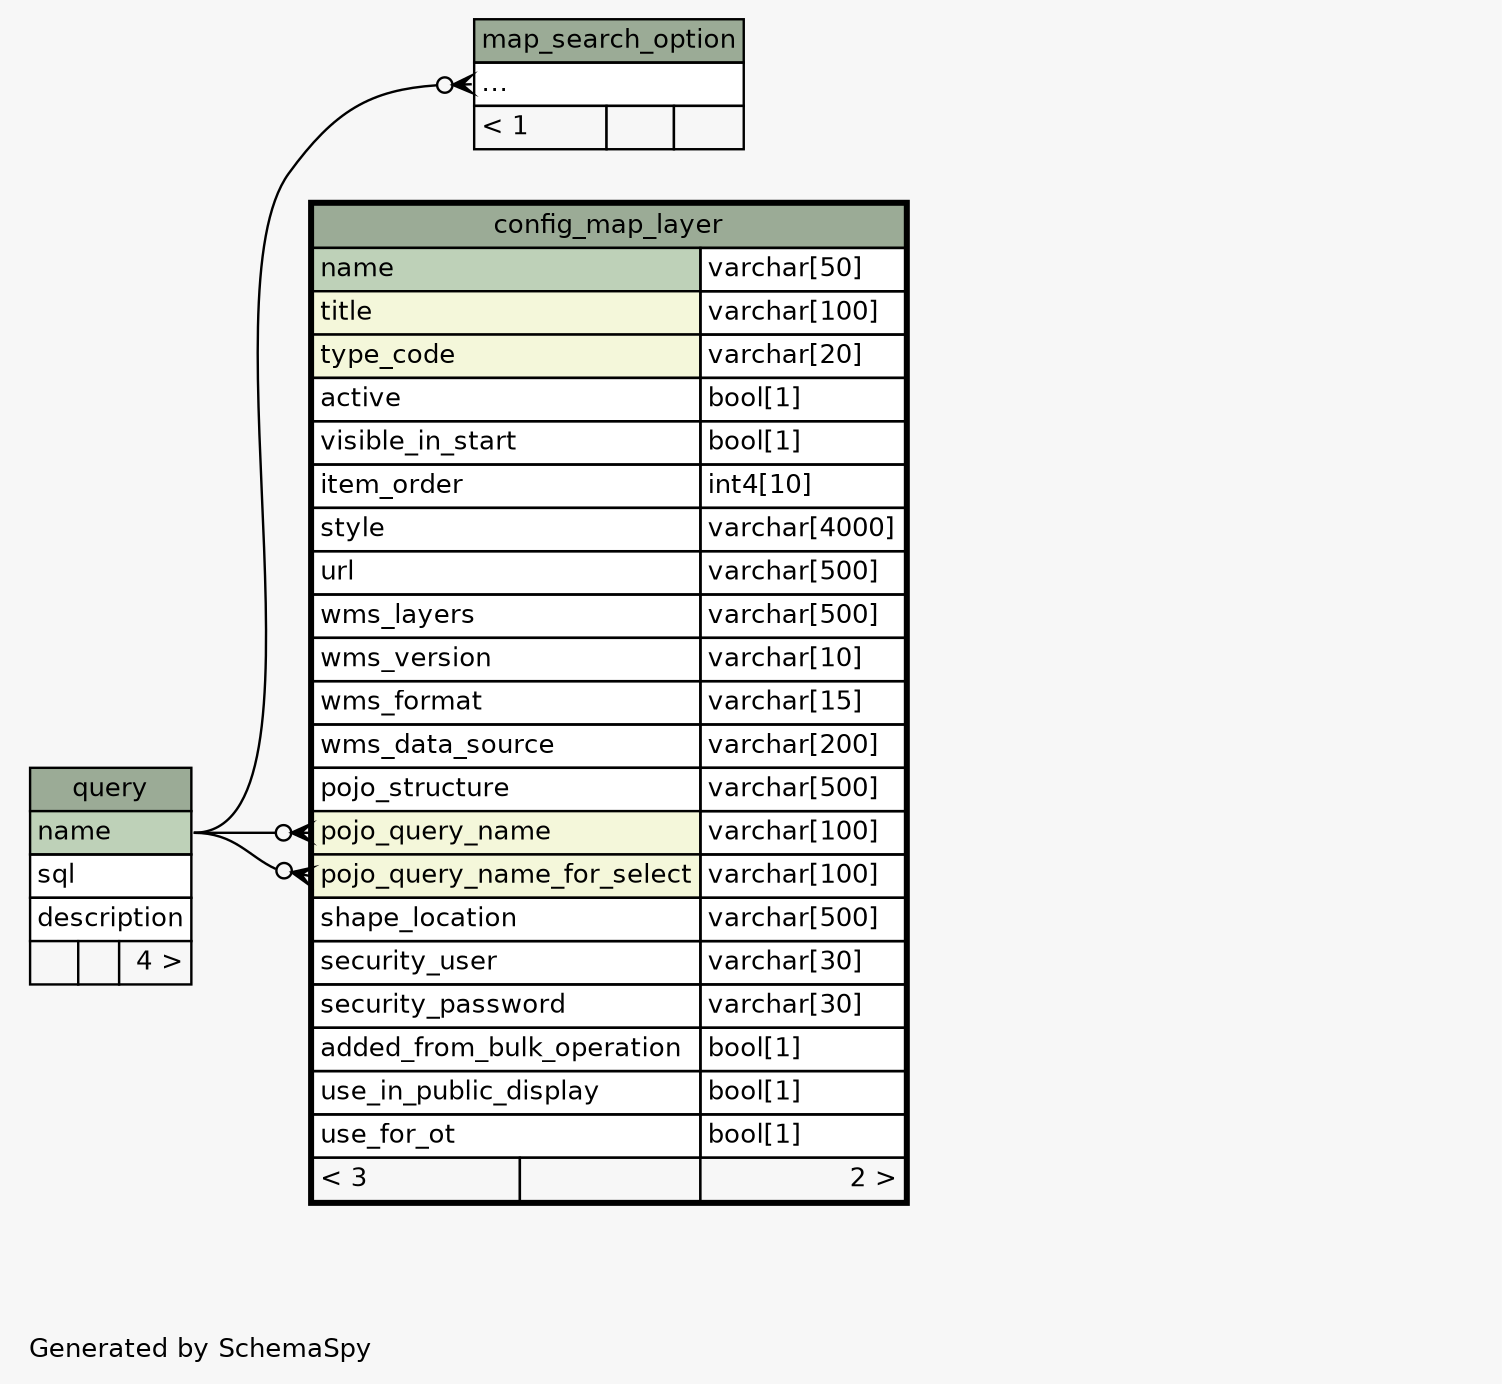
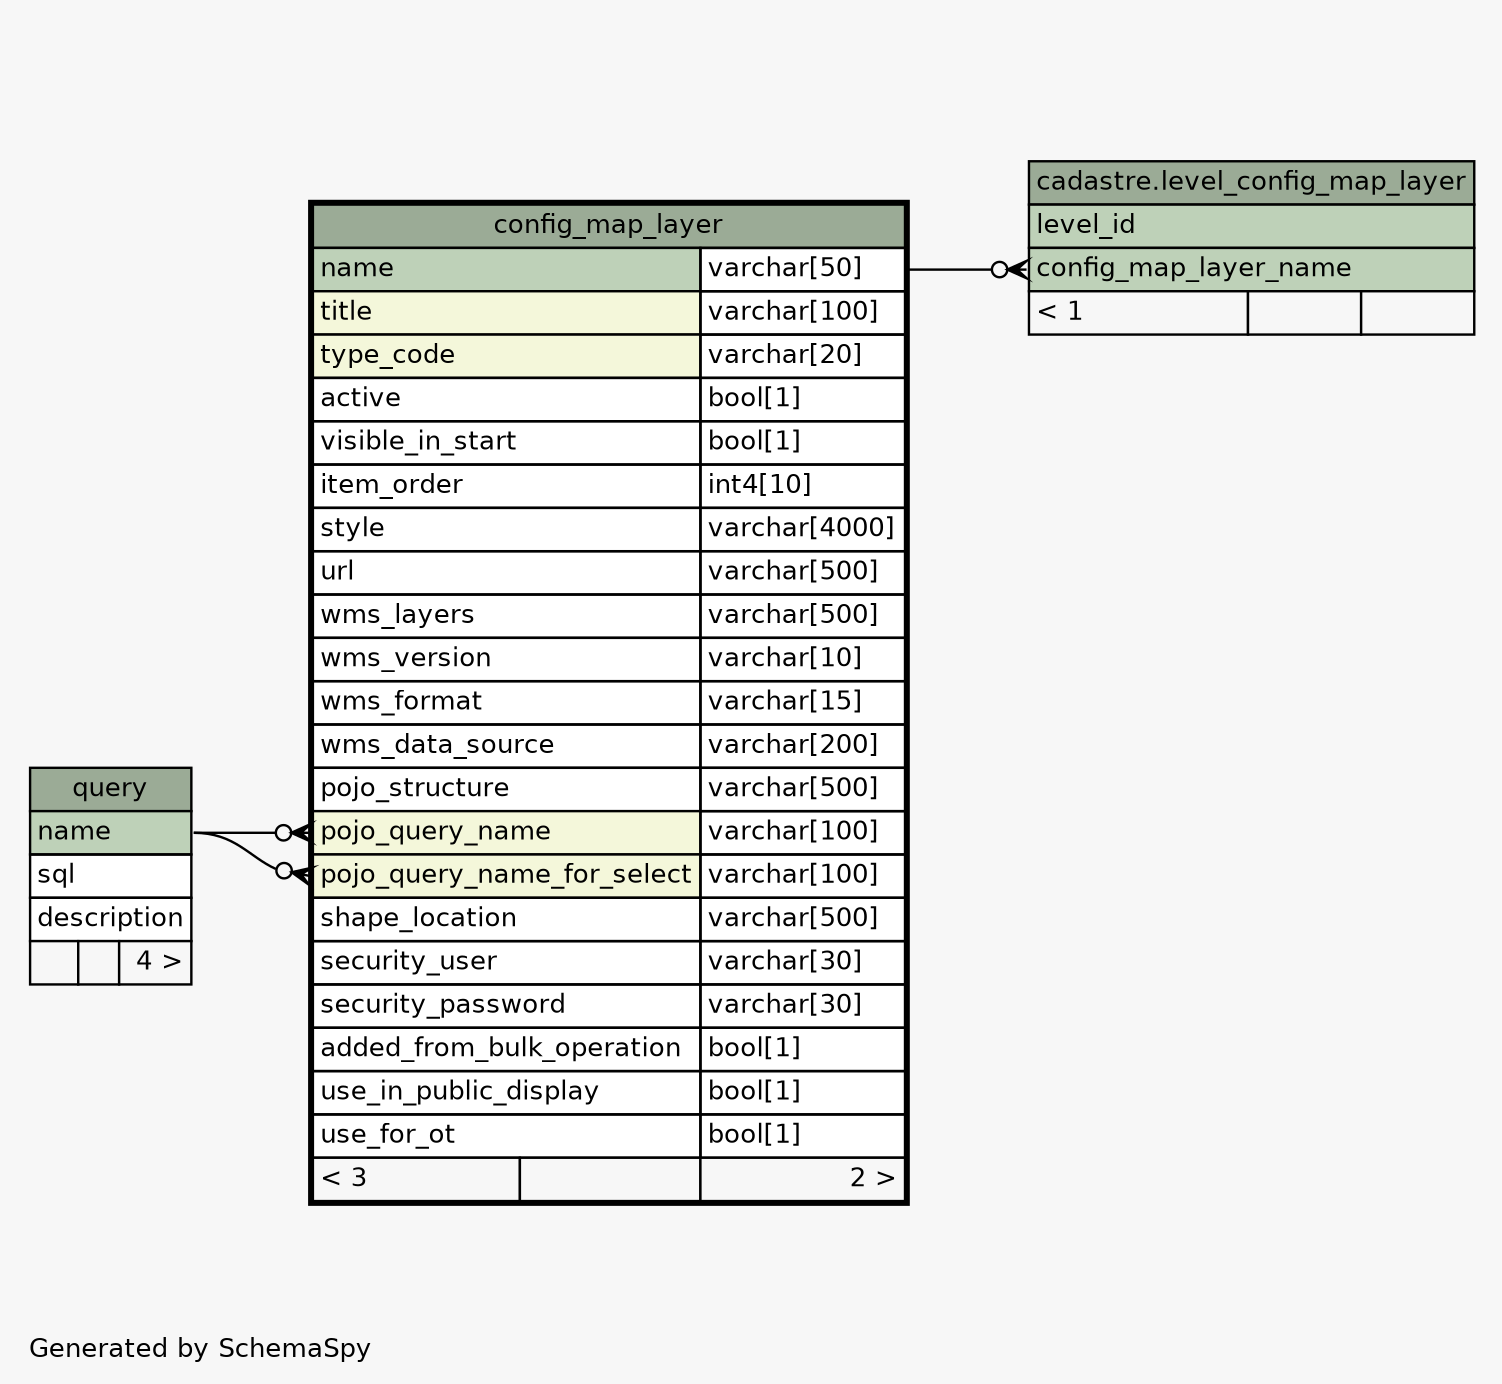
(609, 84) -> none
none -> (1250, 248)
